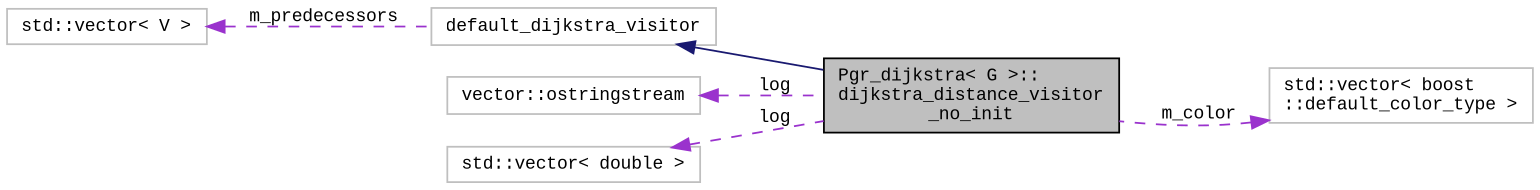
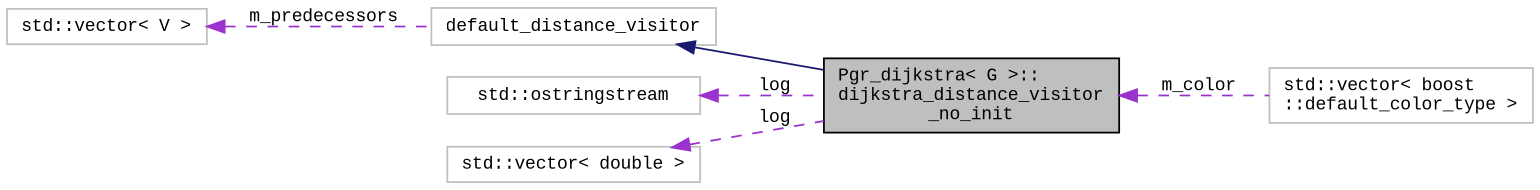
(574, 27) -> (574, 27)
(574, 95) -> (574, 95)
(1185, 125) -> (1203, 95)
